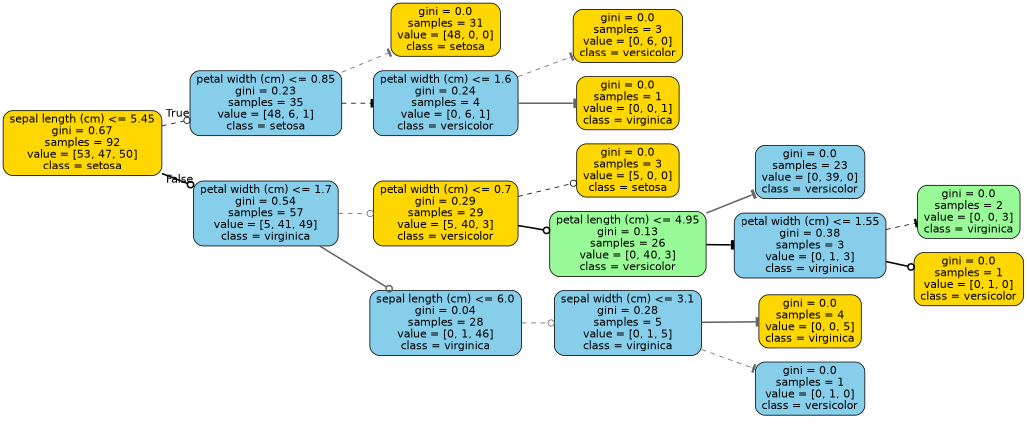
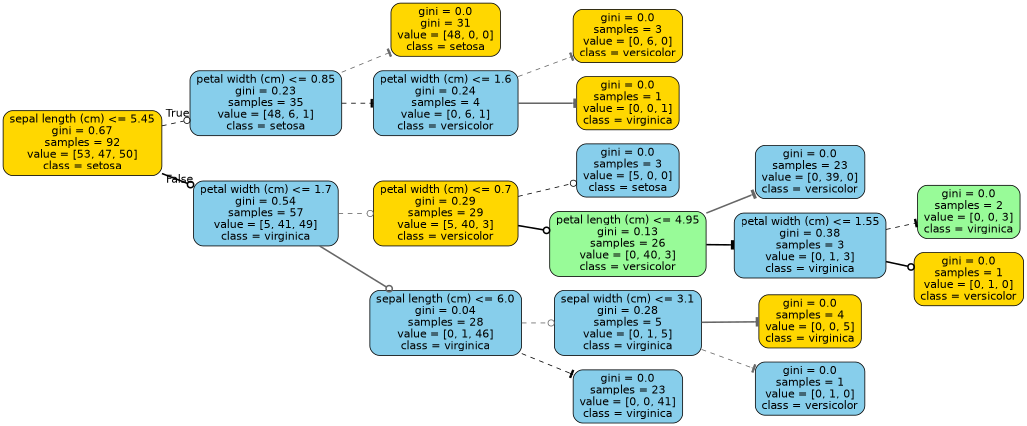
(446, 30) -> (446, 30)
(628, 170) -> (628, 170)
none -> (628, 396)
